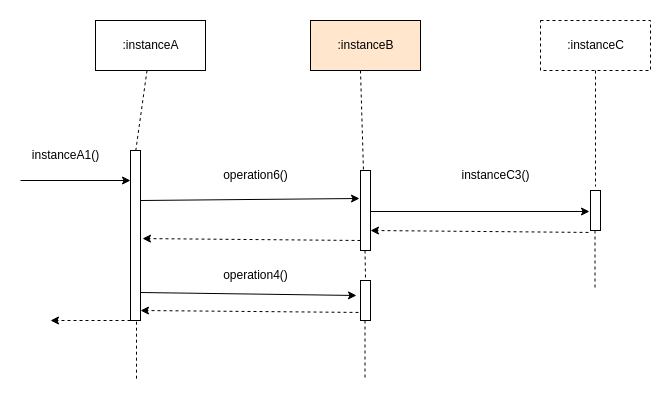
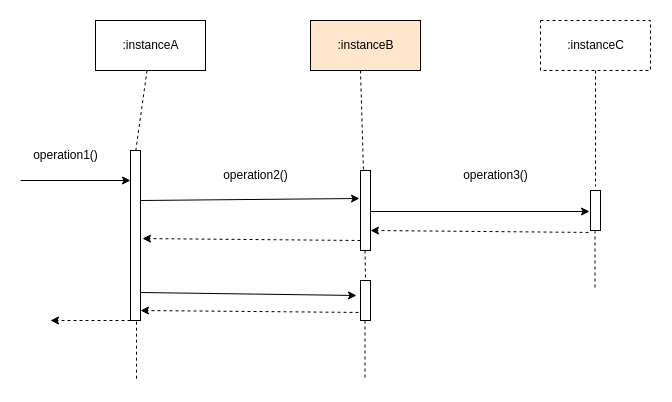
(66, 156) -> (66, 156)
(256, 176) -> (256, 176)
(496, 176) -> (496, 176)
(256, 276) -> none
